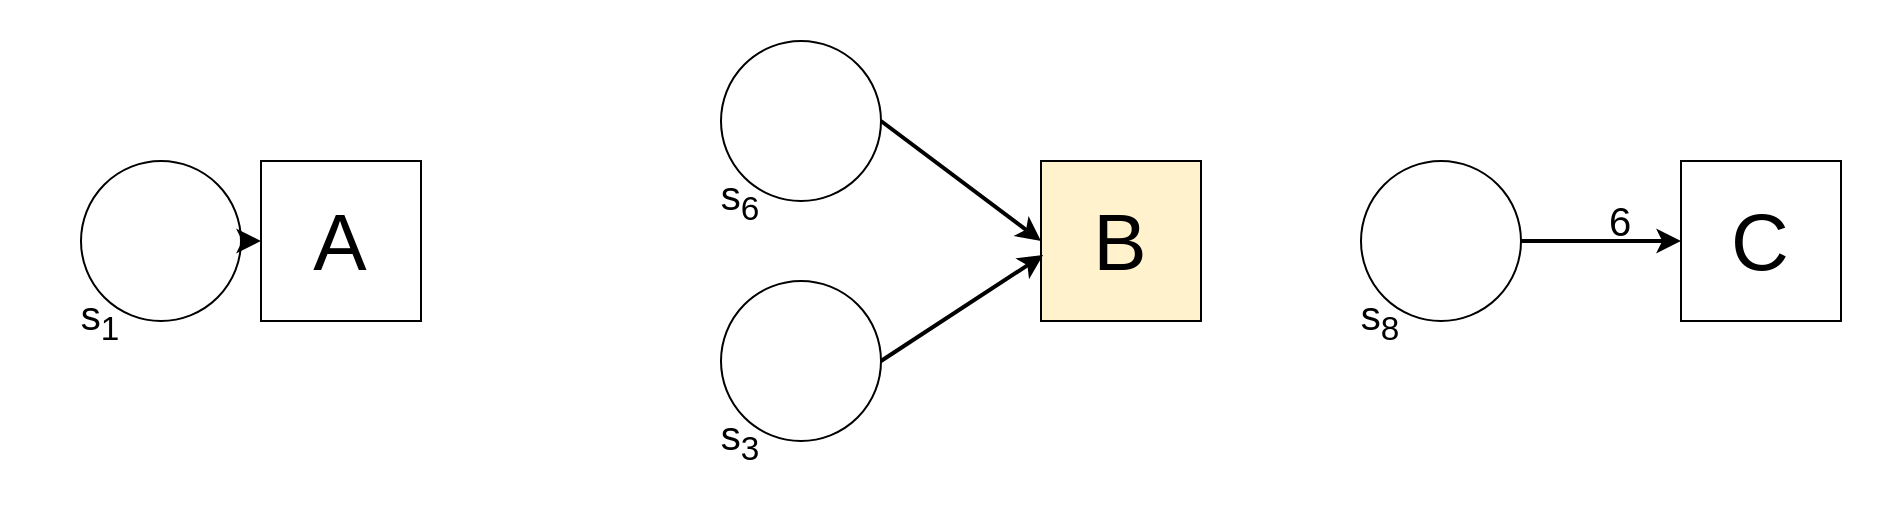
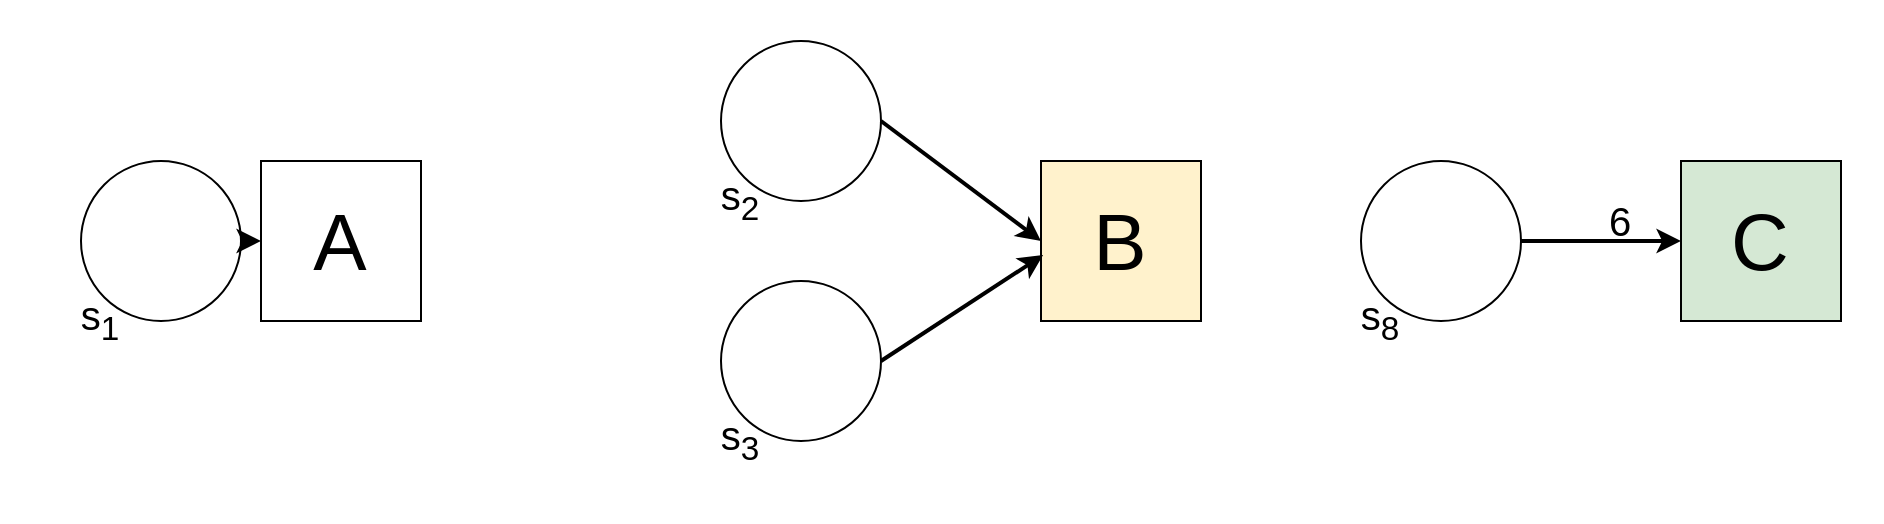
(741, 201) -> (741, 201)
(1761, 241) -> (1761, 241)
